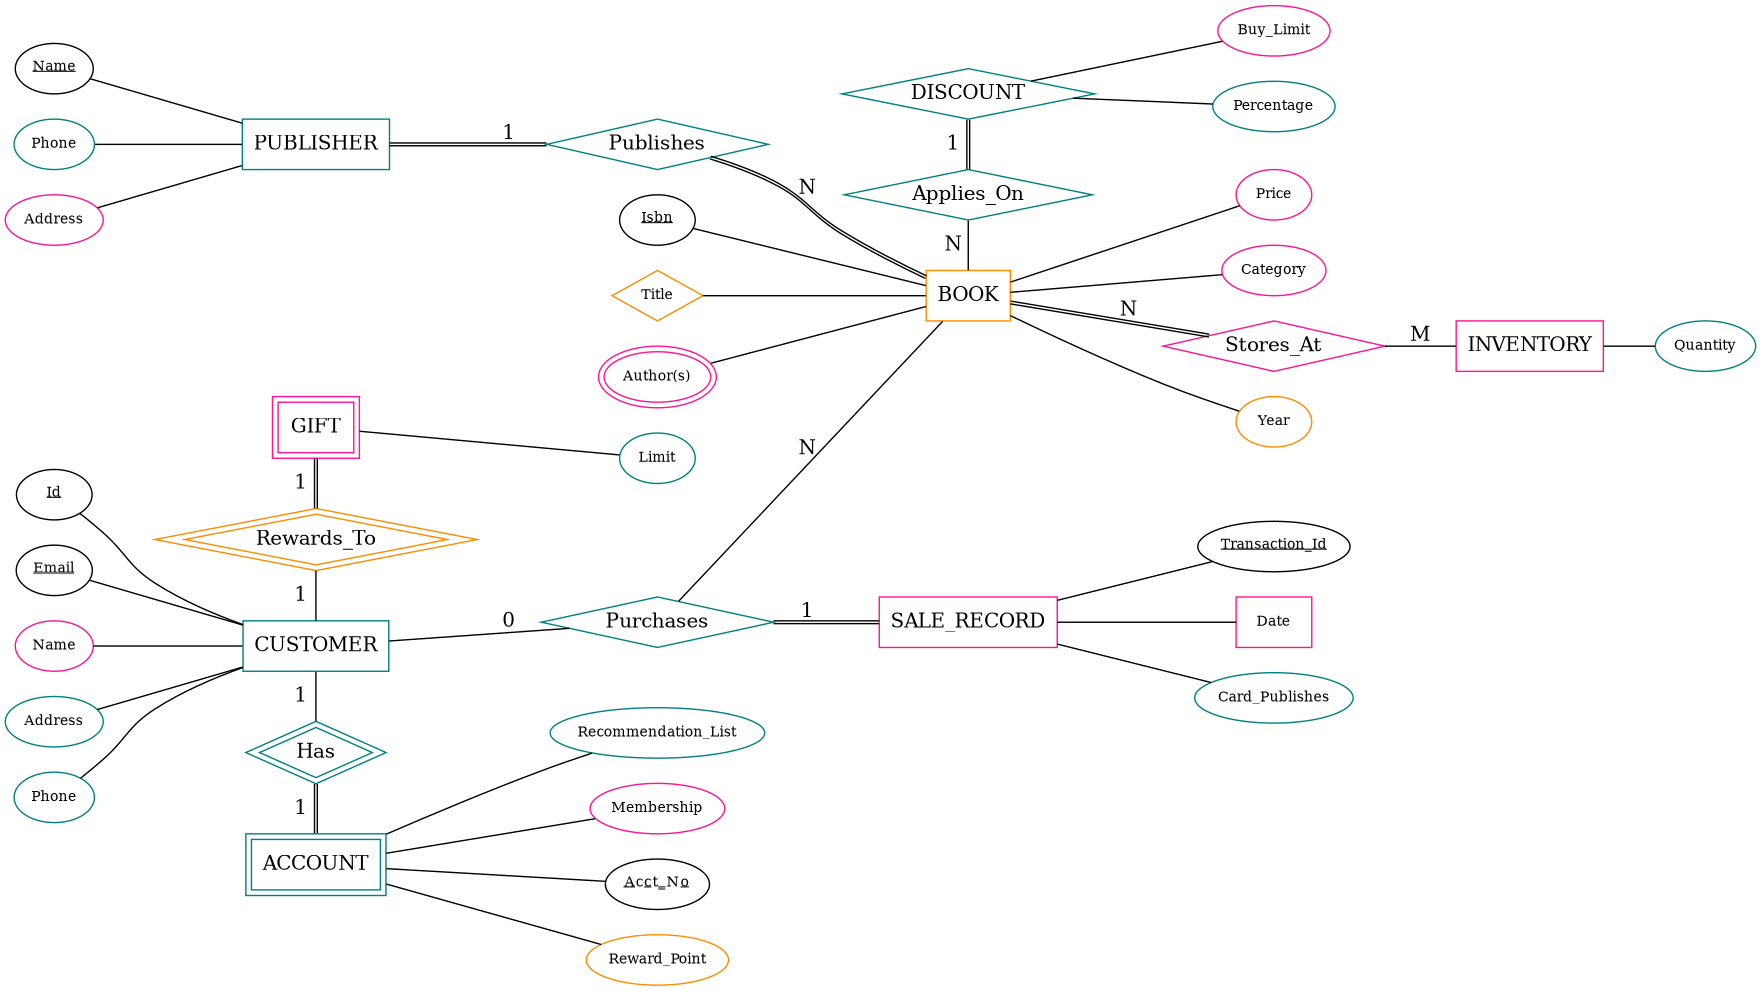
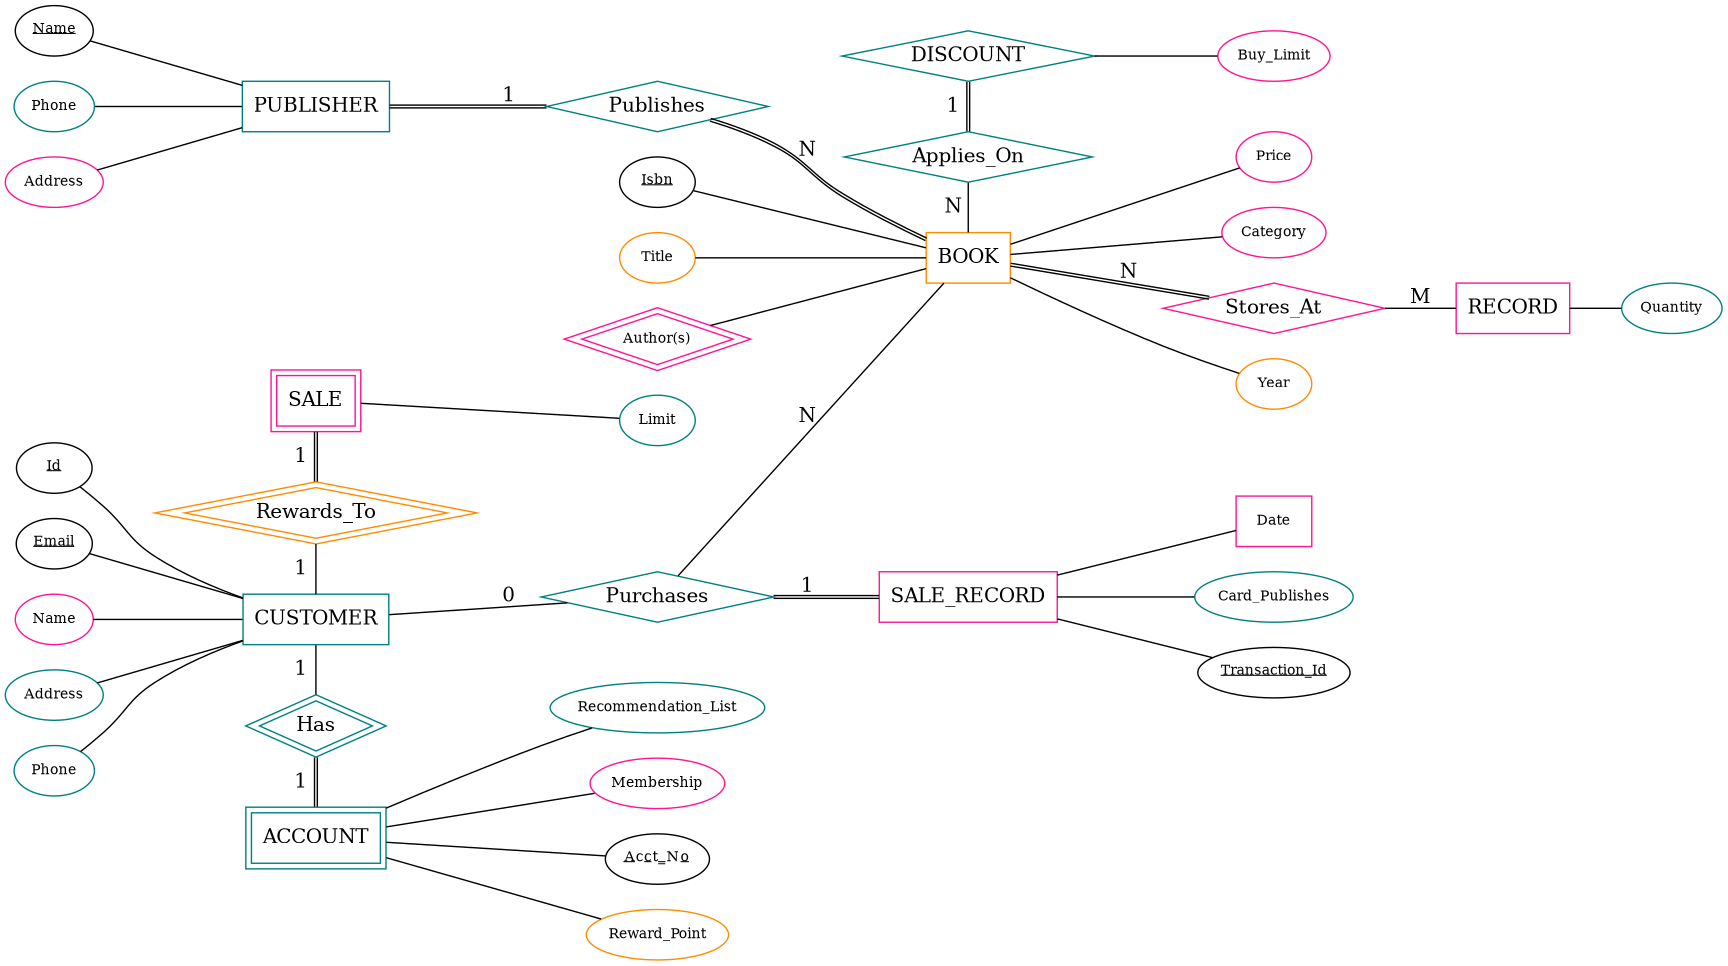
(1274, 107) -> none
(657, 296) -> (657, 258)
(1530, 346) -> (1513, 308)
(657, 377) -> (657, 339)
(316, 427) -> (316, 401)
